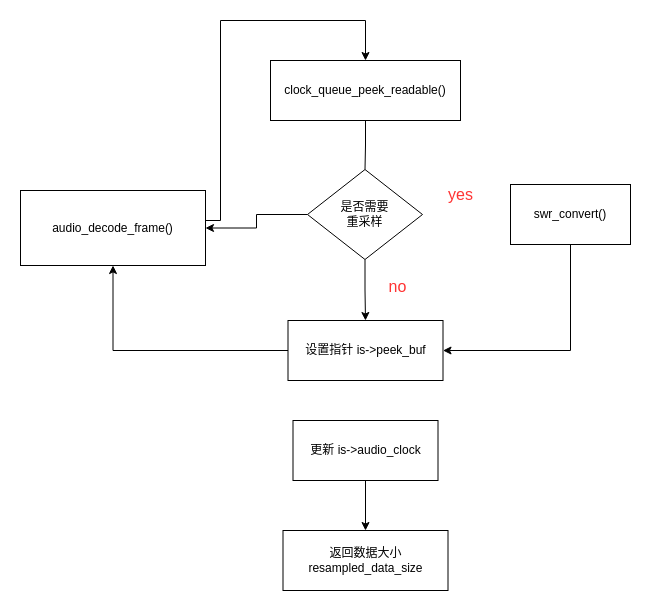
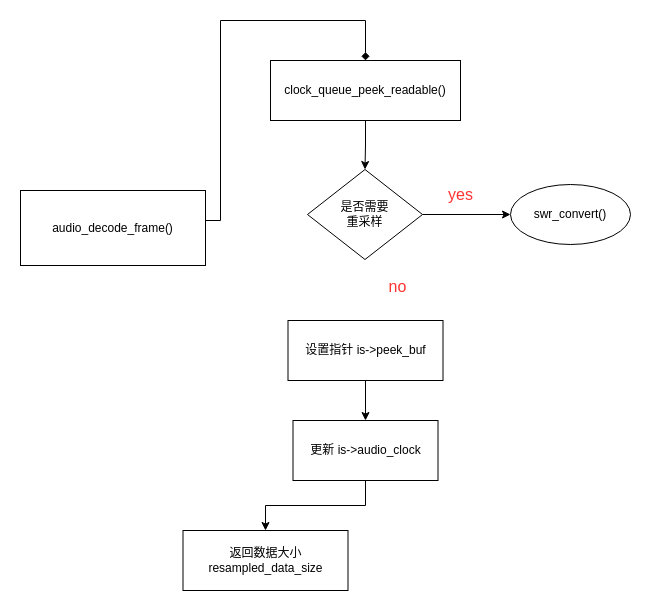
(366, 52) -> (366, 51)
(365, 163) -> (365, 161)
(571, 215) -> (571, 215)
(257, 218) -> (463, 215)
(365, 287) -> none
(162, 351) -> (366, 397)
(563, 351) -> none
(366, 561) -> (266, 561)
